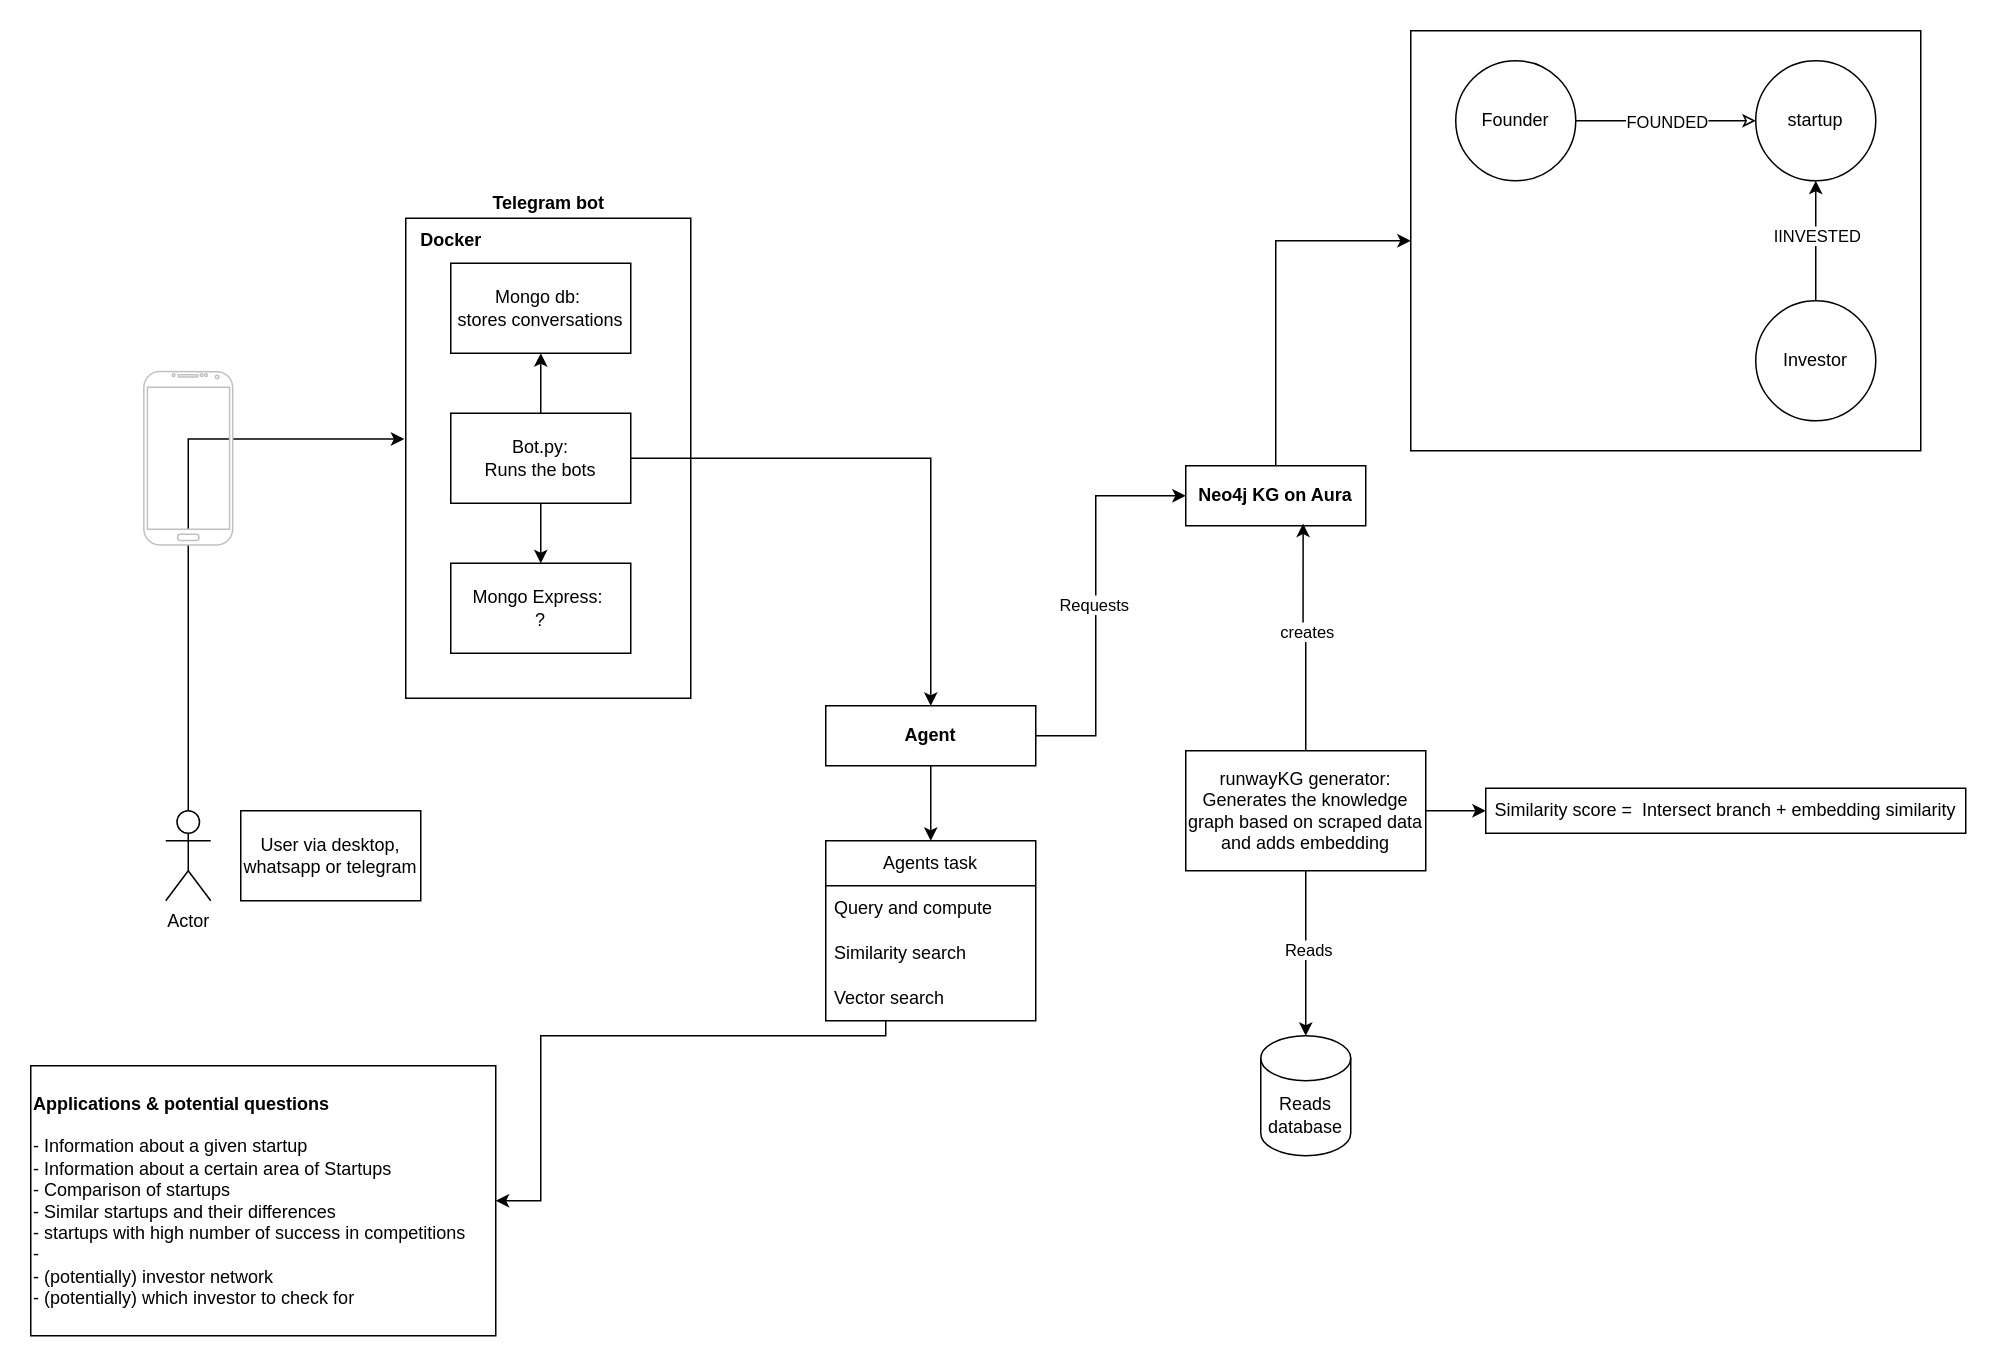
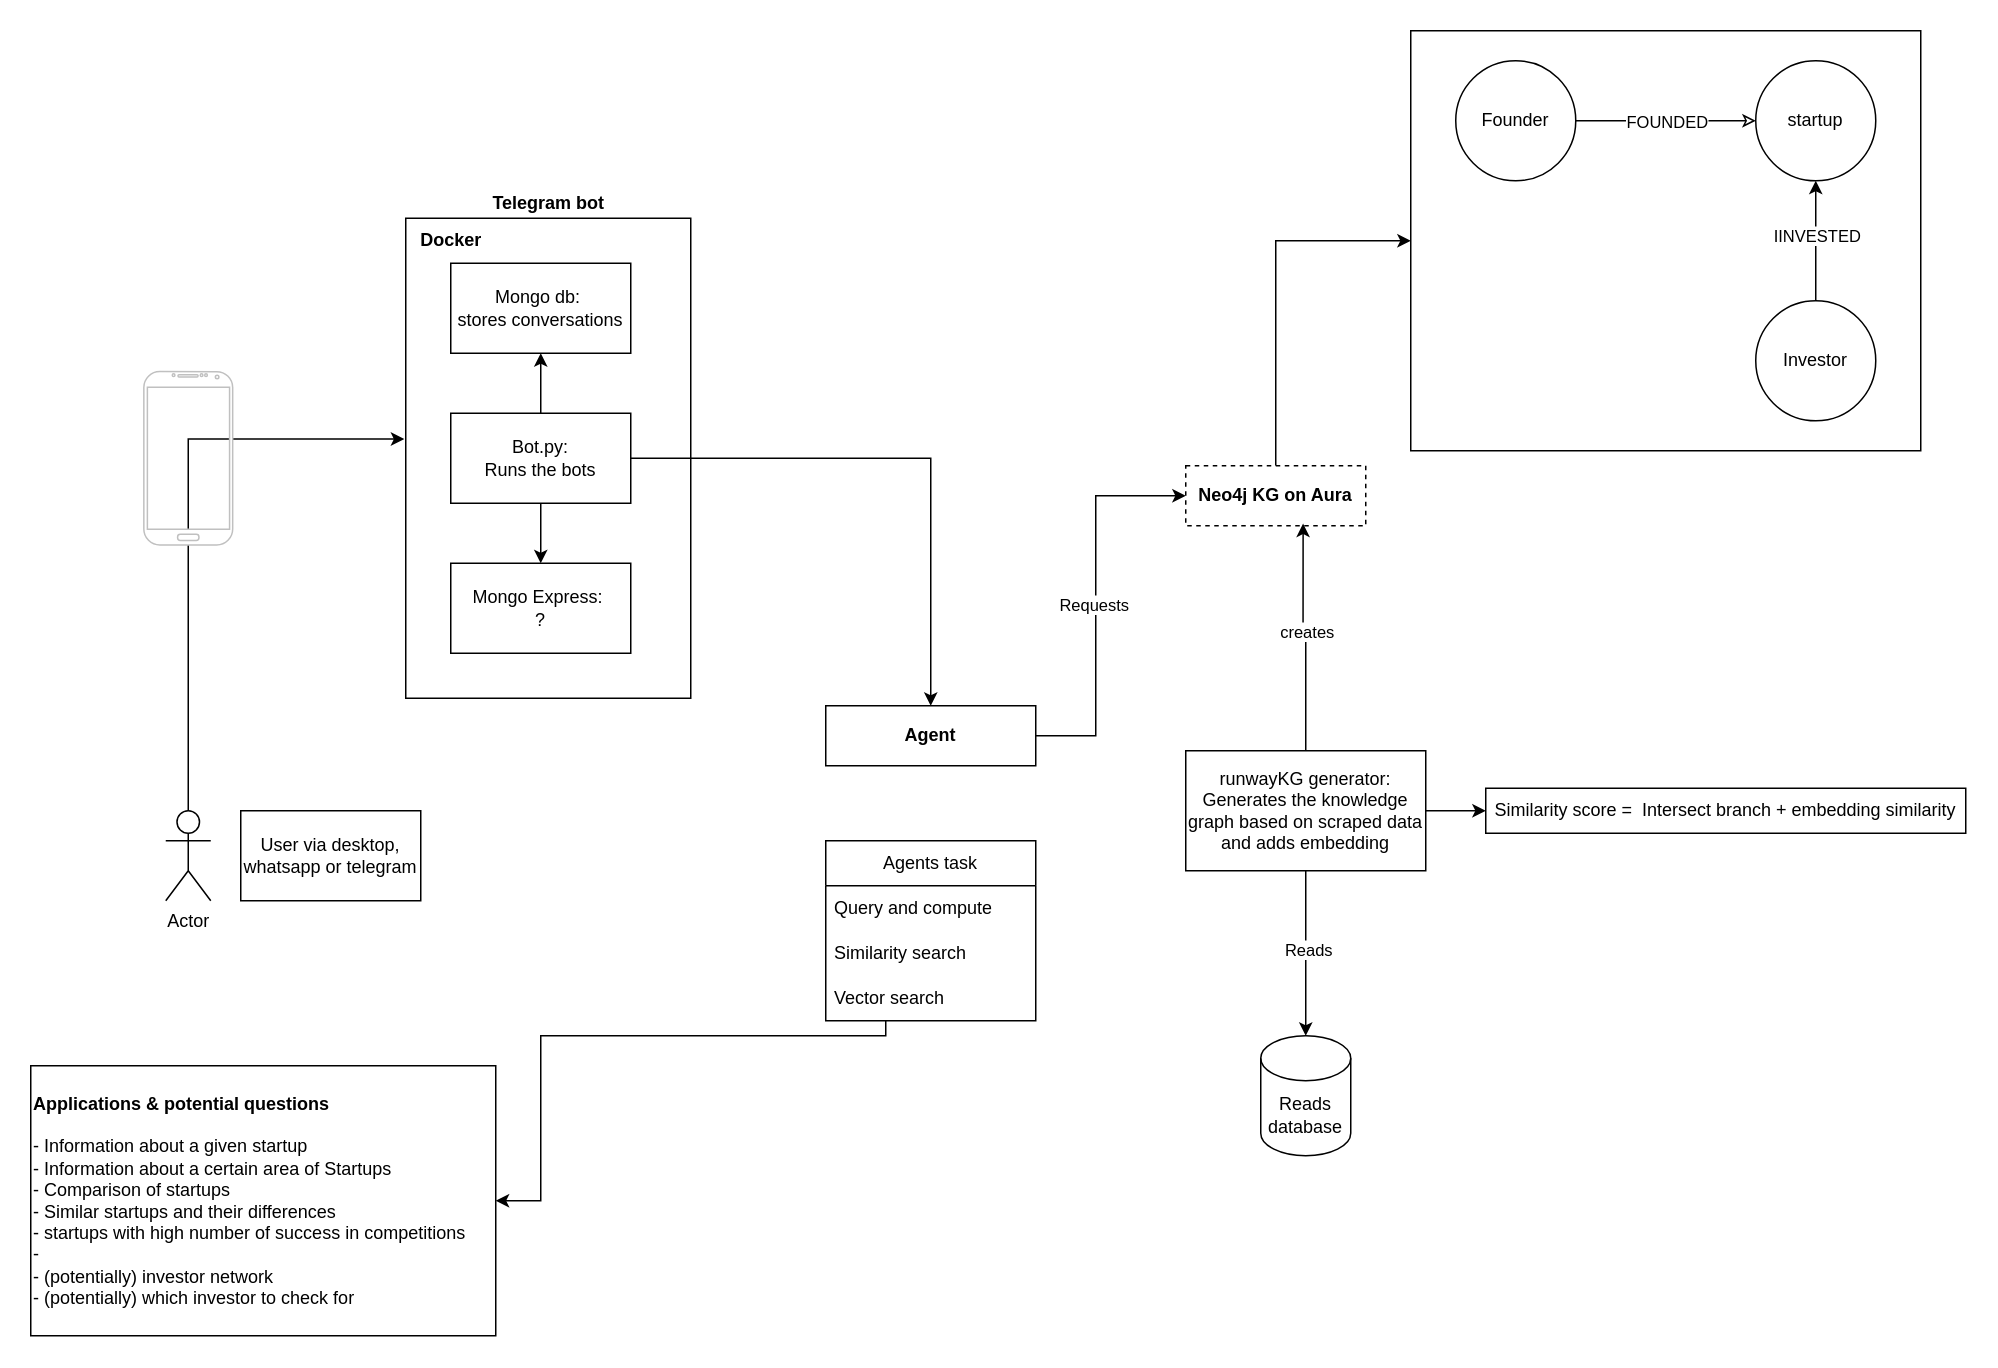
(1276, 496) -> (1276, 496)
(931, 798) -> none
